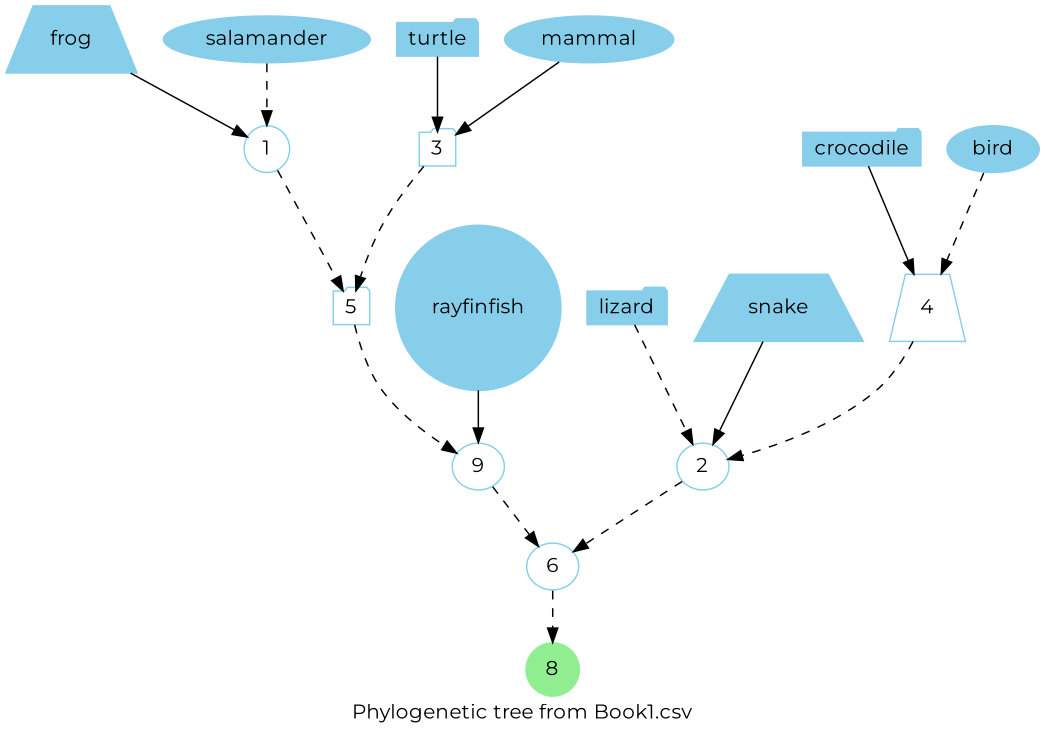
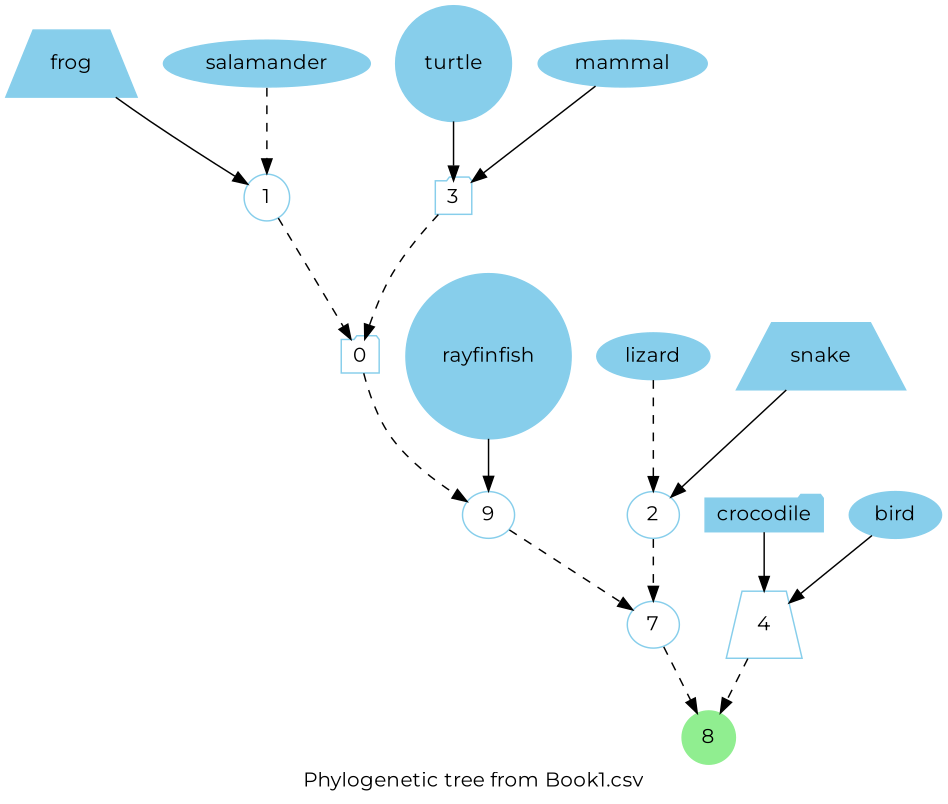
(438, 39) -> (454, 64)
(965, 217) -> (836, 565)
(351, 308) -> (360, 356)
(627, 308) -> (653, 356)
(840, 416) -> (737, 679)
(553, 567) -> (653, 625)
